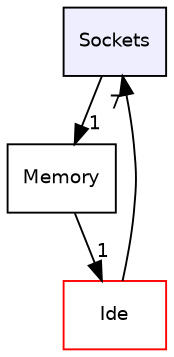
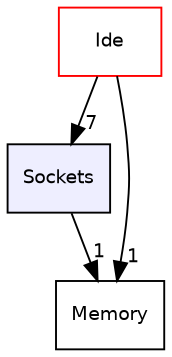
(85, 238) -> (129, 169)
